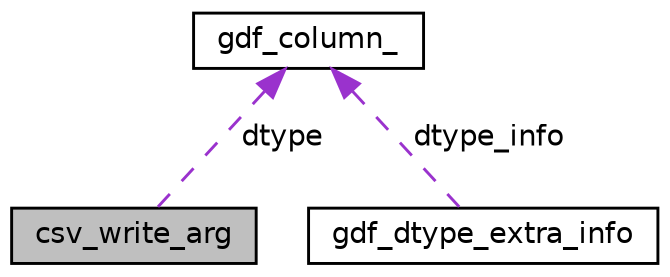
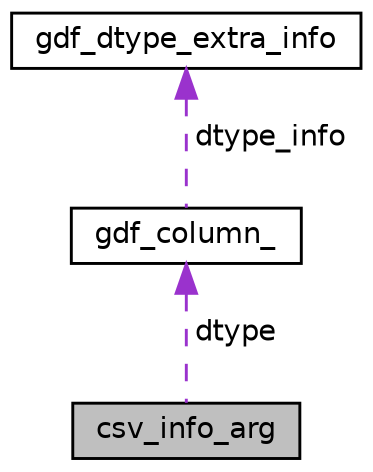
(406, 150) -> (186, 153)
(134, 236) -> (186, 431)
